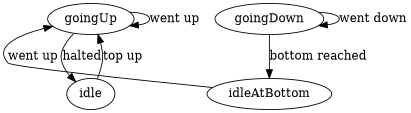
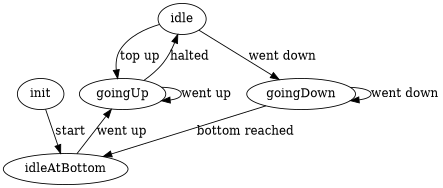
none -> (235, 53)
none -> (41, 94)
